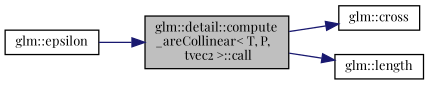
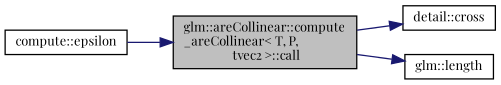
(379, 18) -> (449, 18)
(52, 42) -> (66, 42)
(217, 42) -> (265, 42)
